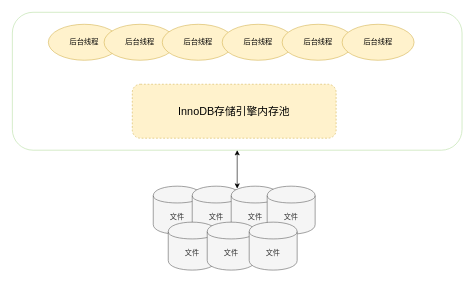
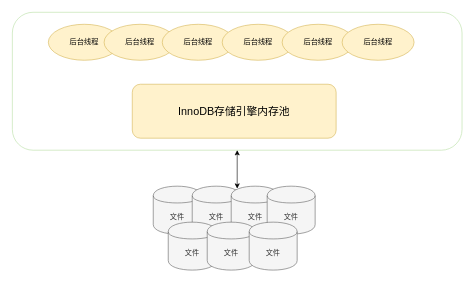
(234, 111) -> (234, 111)
